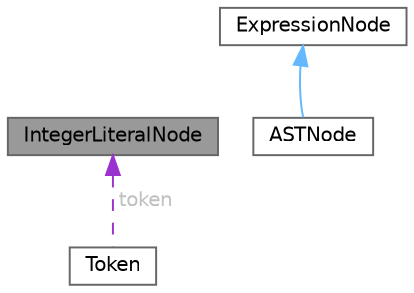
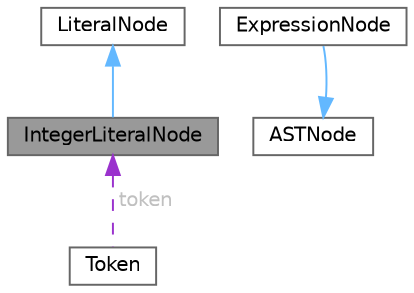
none -> (113, 27)
(300, 92) -> (326, 72)
